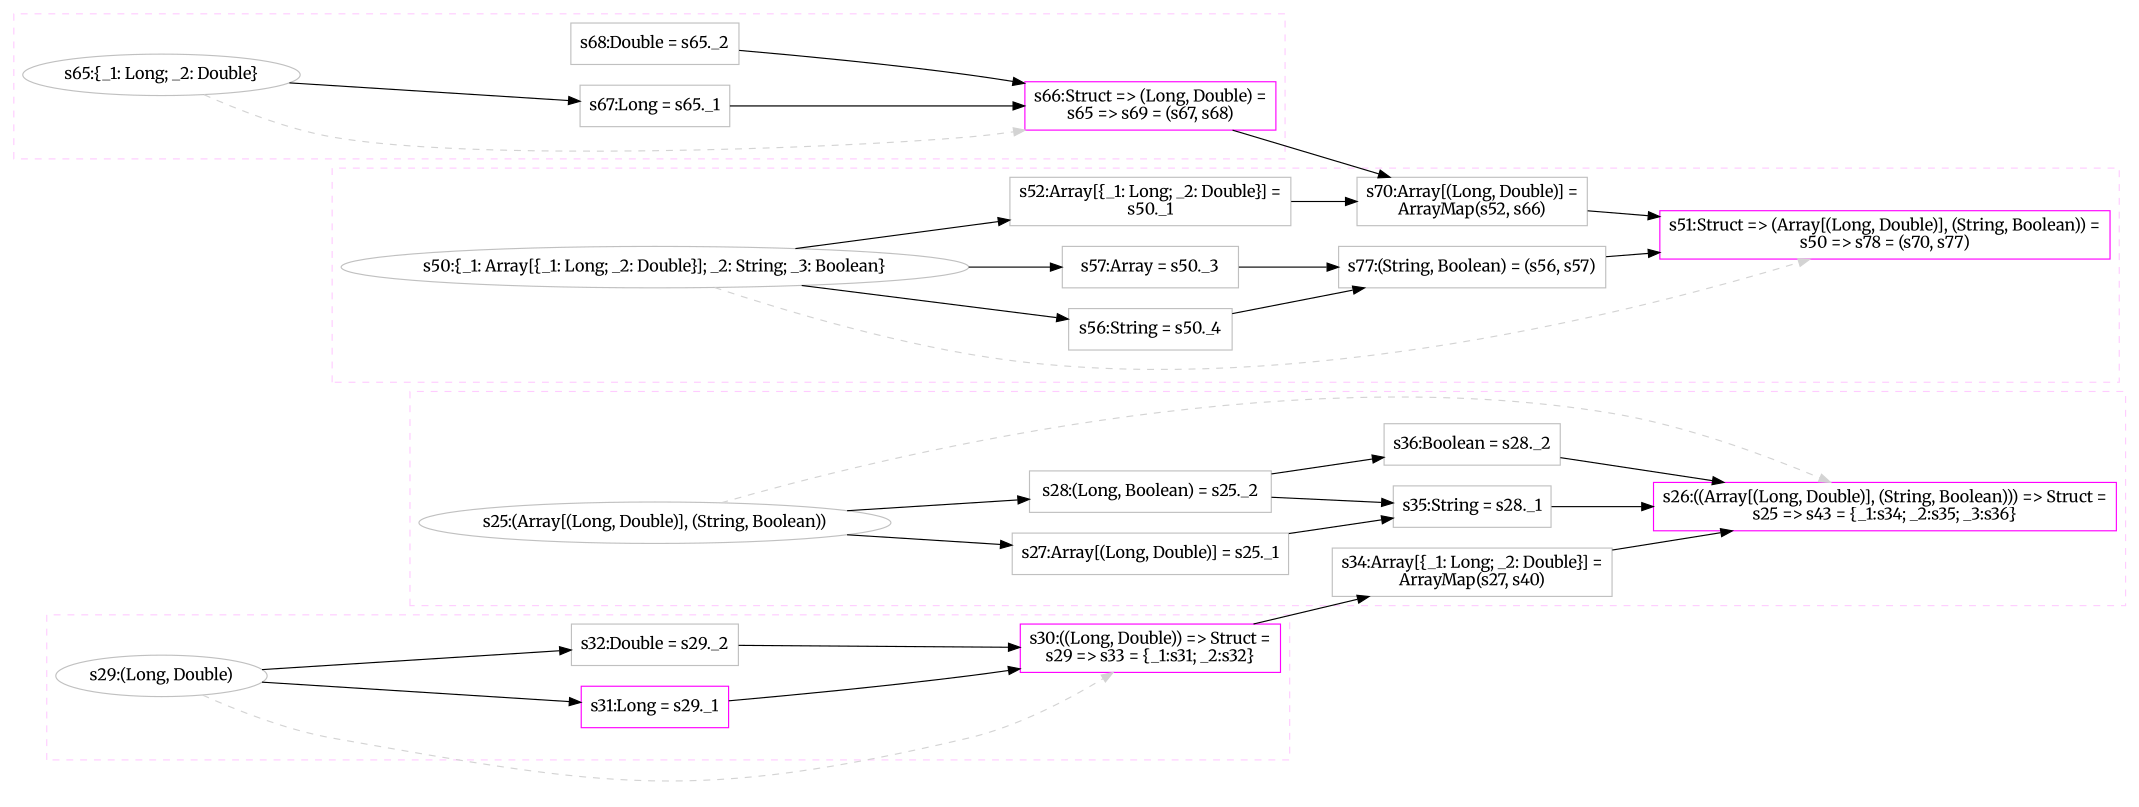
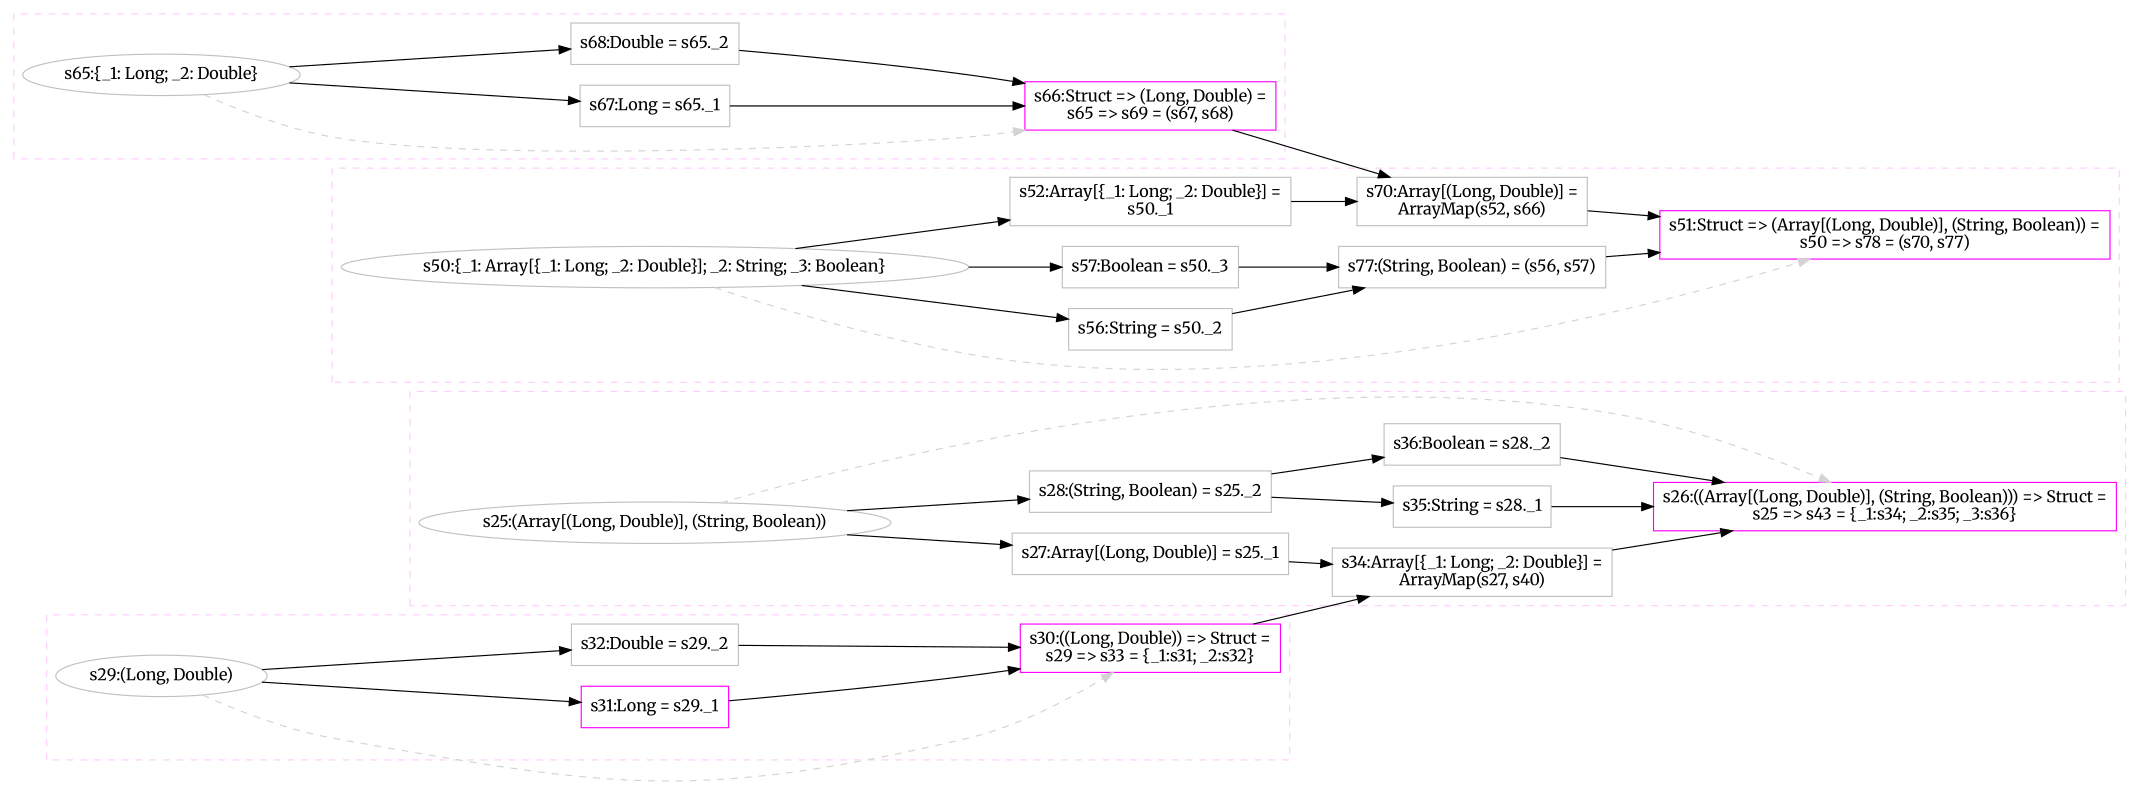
none -> (424, 58)
(1150, 267) -> (1150, 267)
(1150, 329) -> (1150, 329)
(1150, 492) -> (1150, 492)
(1335, 527) -> (1305, 563)
